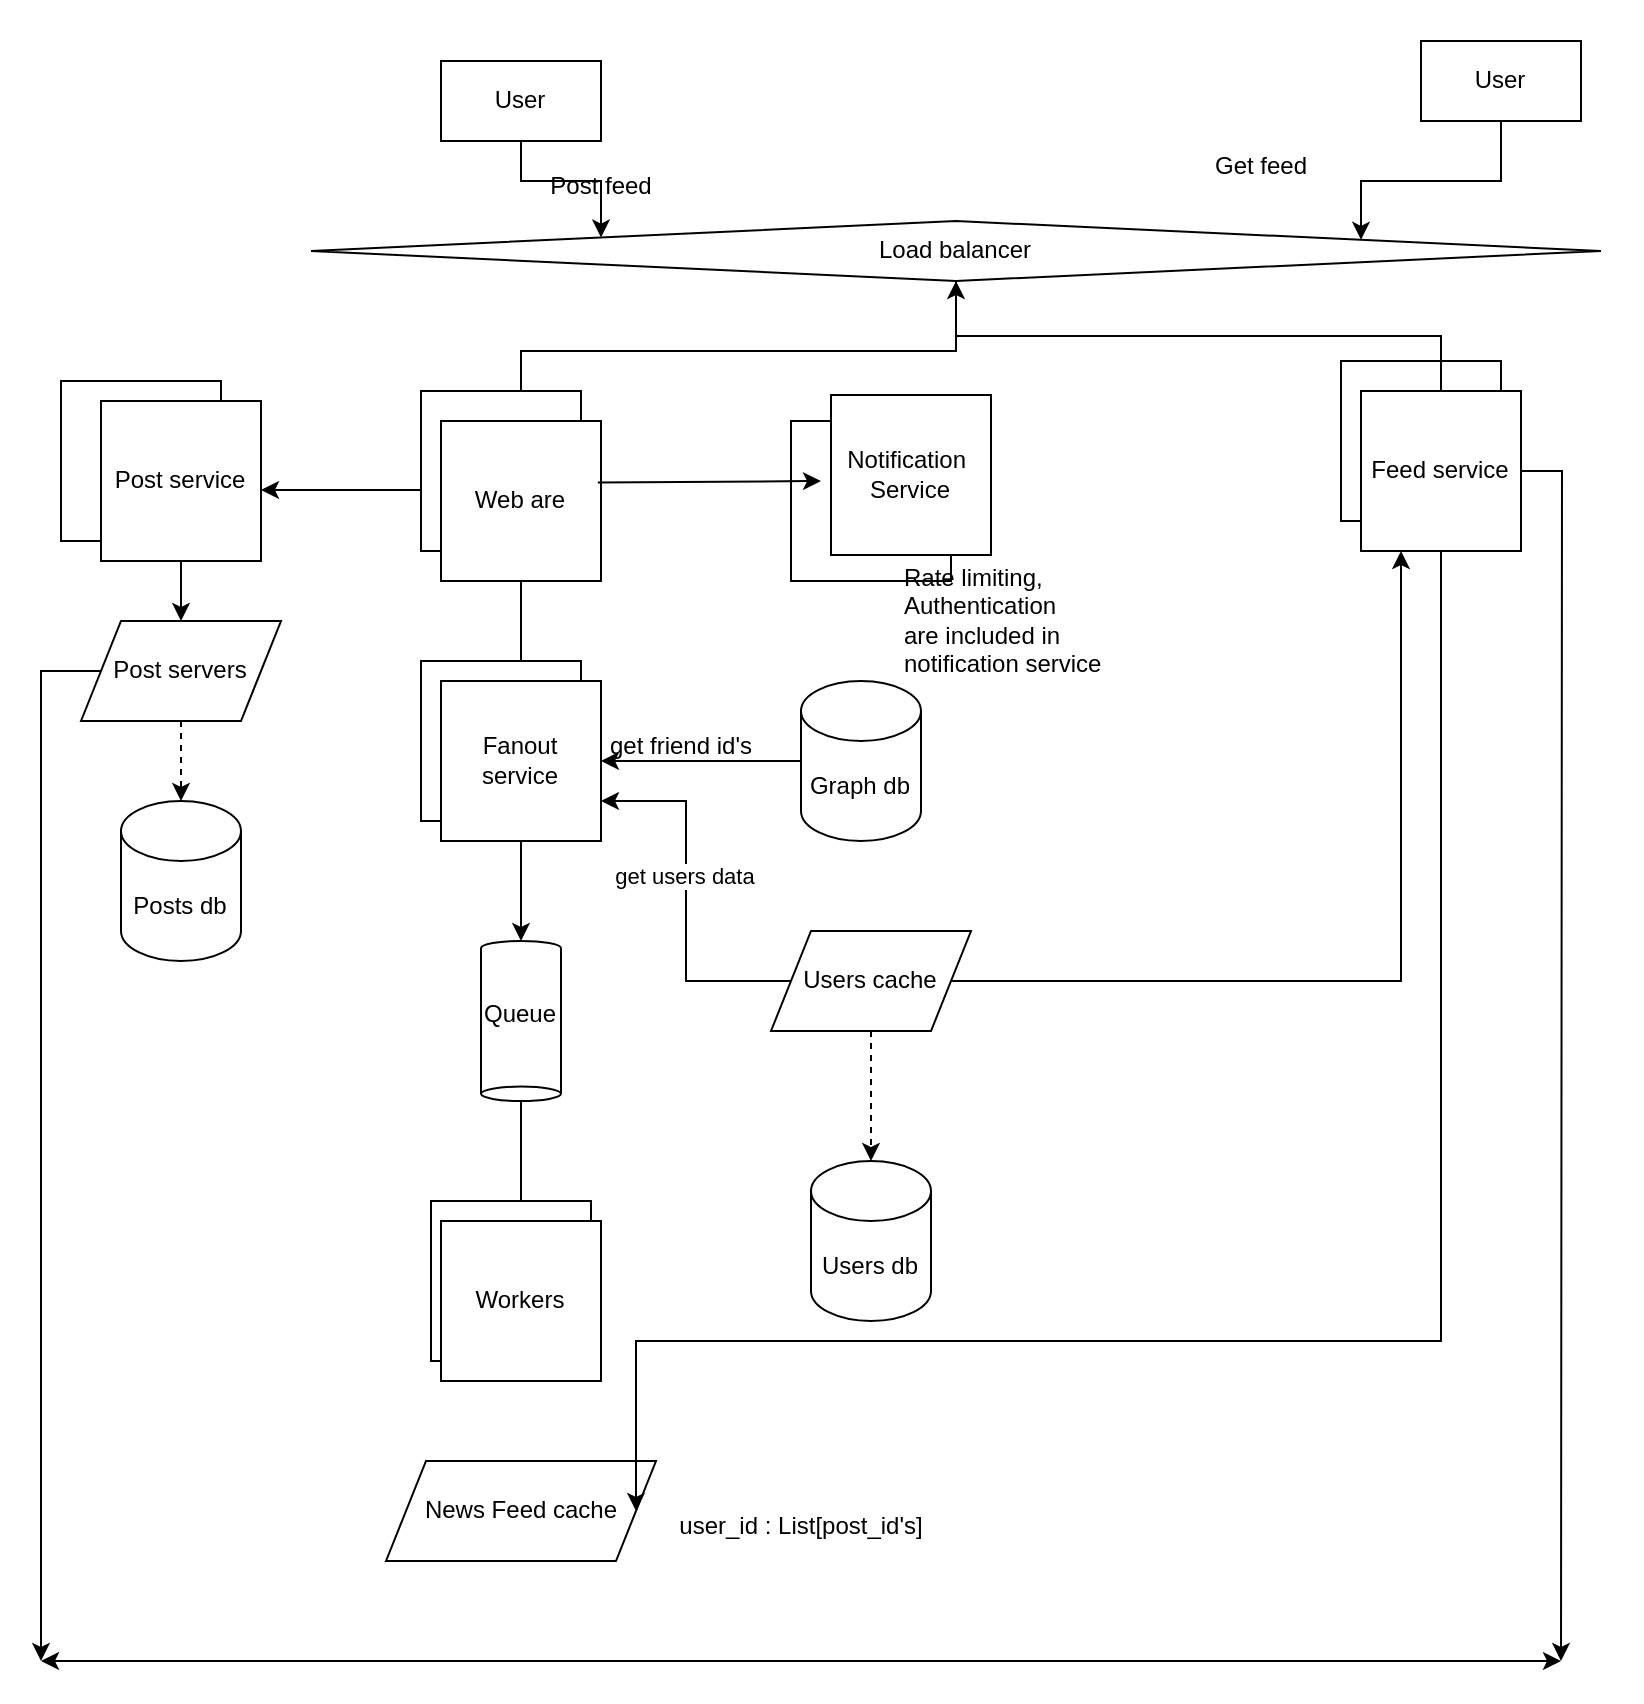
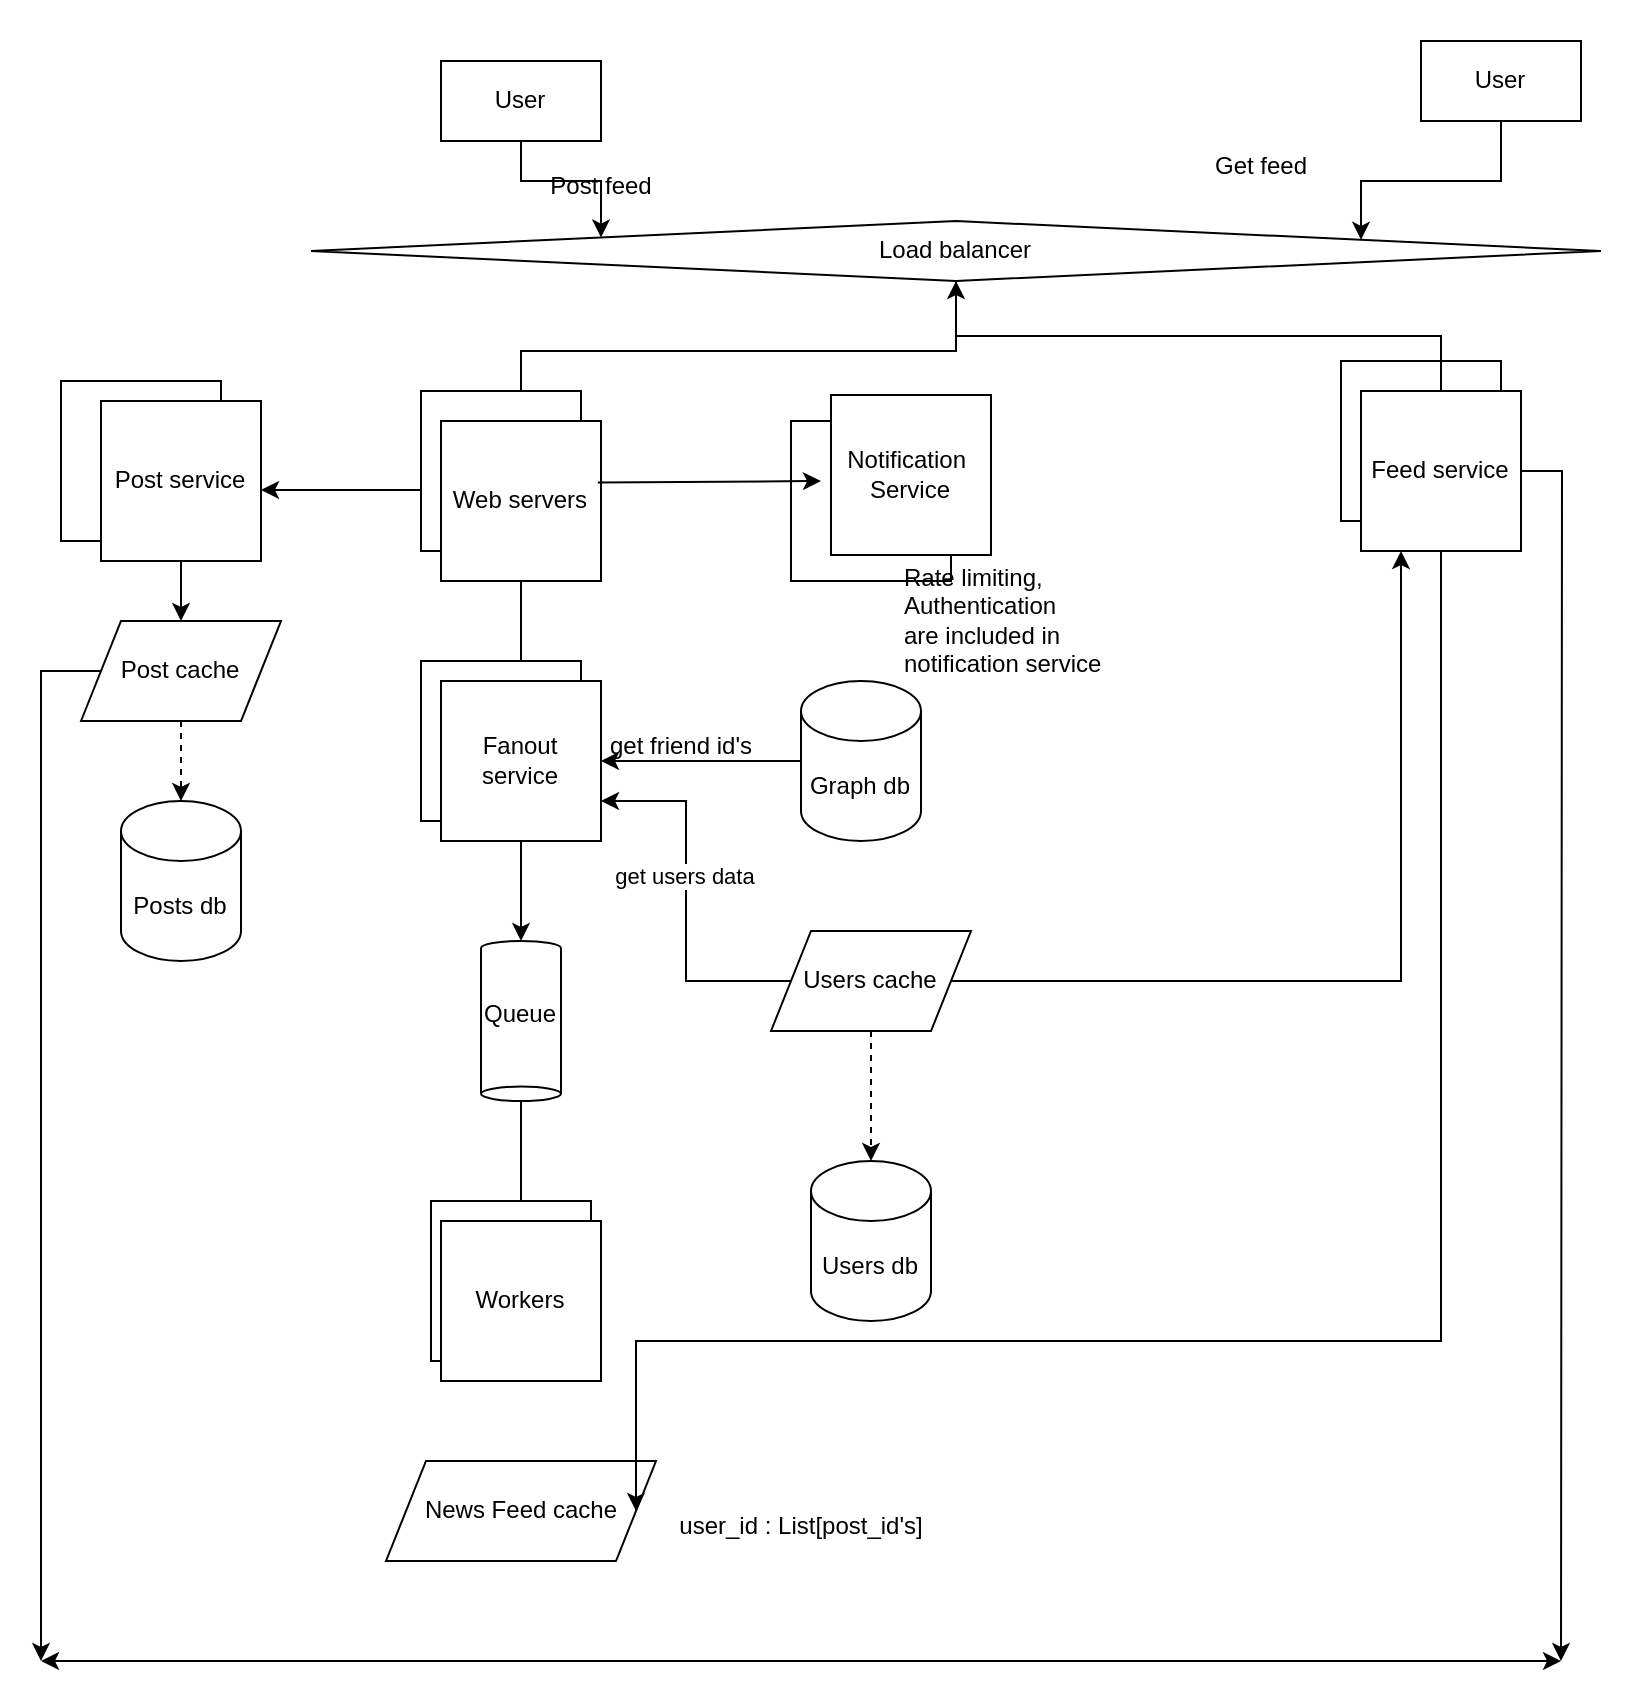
(521, 501) -> (521, 501)
(181, 671) -> (181, 671)
